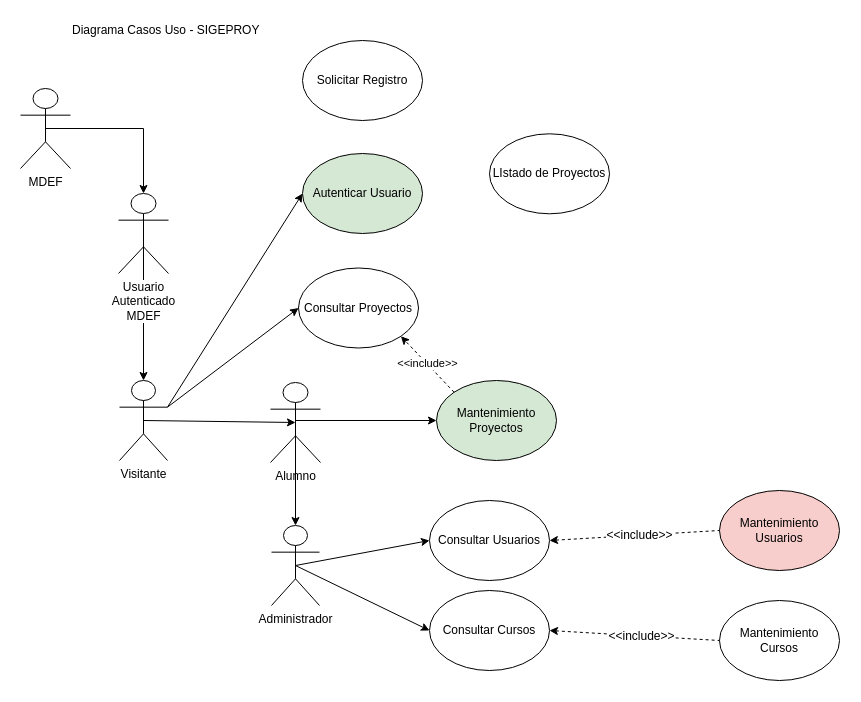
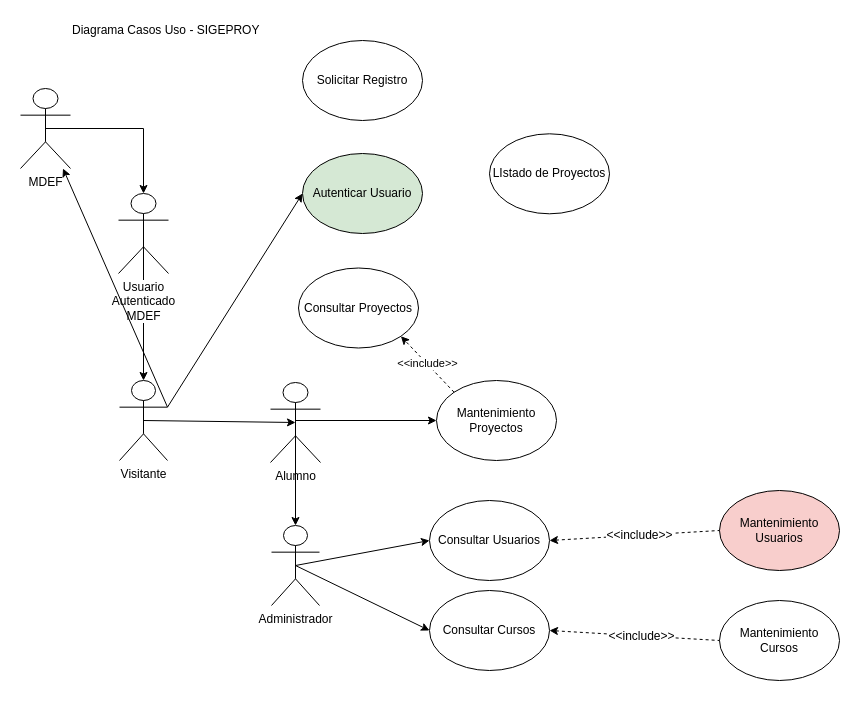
(232, 359) -> (104, 261)
(497, 421) -> (497, 421)
